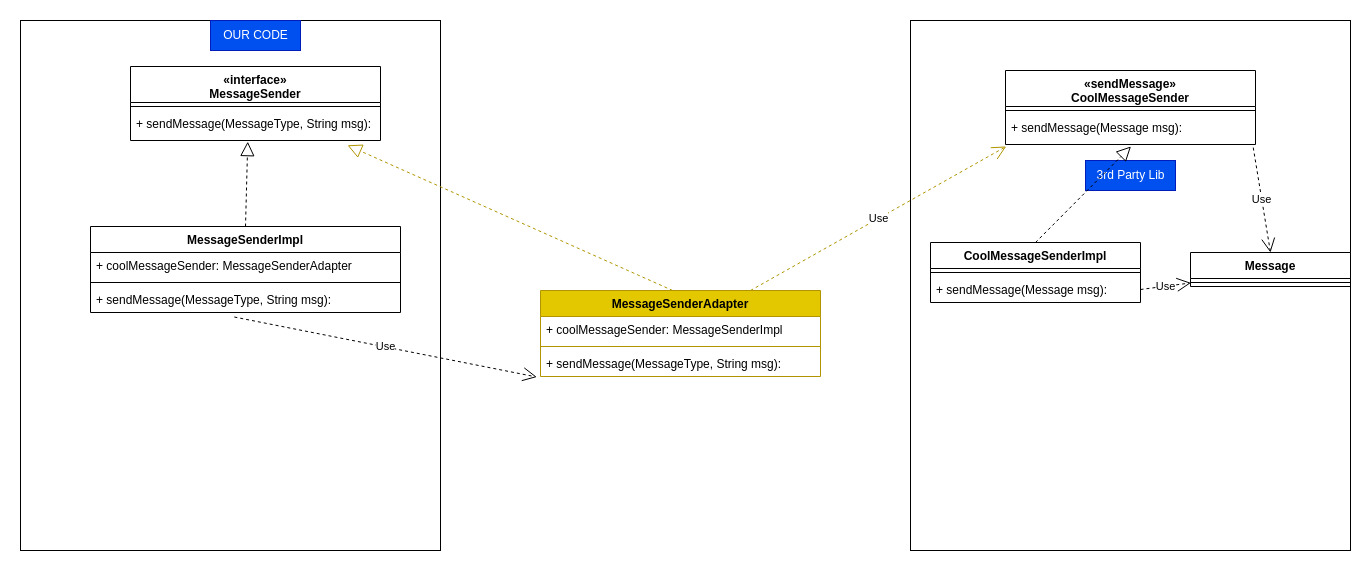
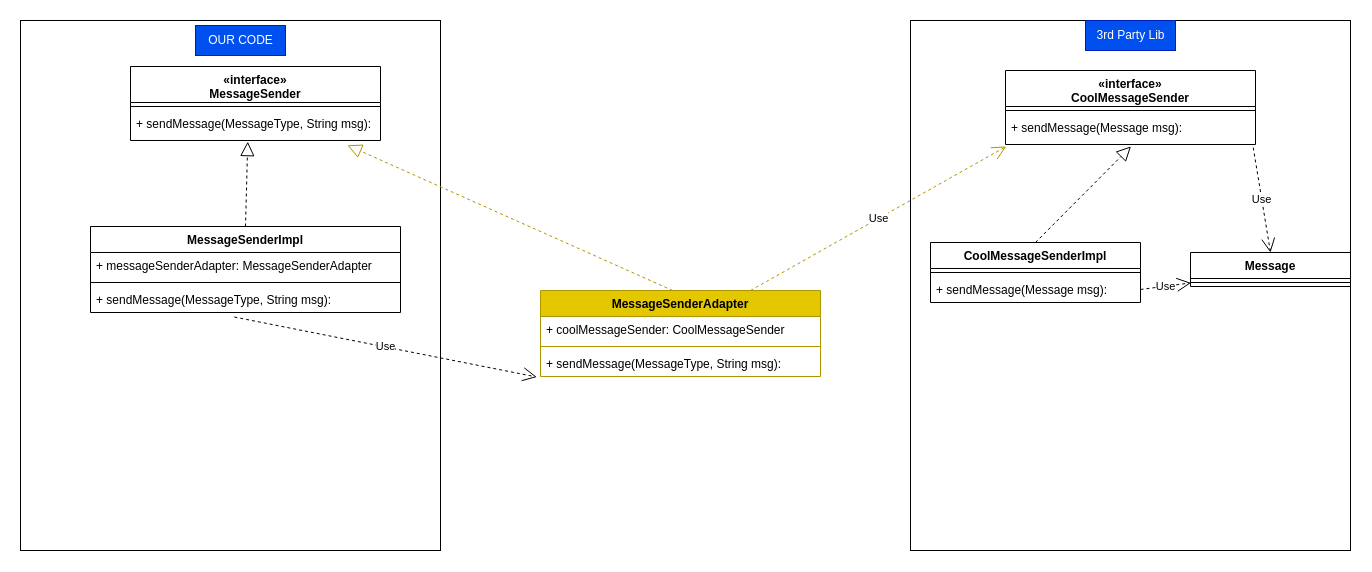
(256, 36) -> (241, 41)
(1130, 84) -> (1130, 84)
(1131, 176) -> (1131, 36)
(228, 266) -> (239, 266)
(666, 330) -> (666, 330)
